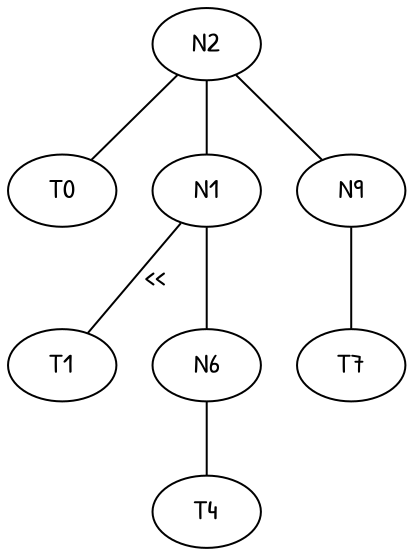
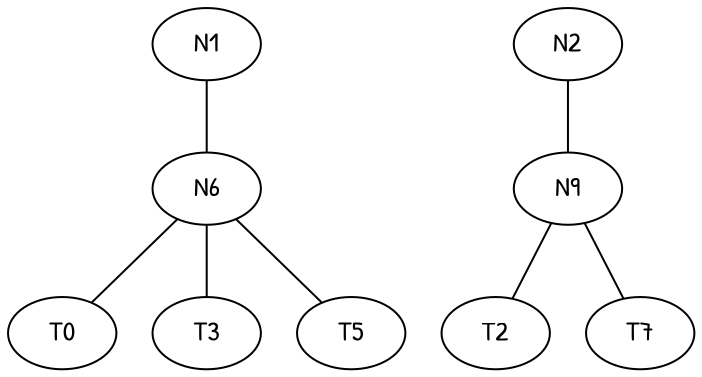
(134, 117) -> (135, 261)
(207, 118) -> none
none -> (351, 333)
none -> (496, 333)
(62, 365) -> none
(207, 512) -> (207, 333)
